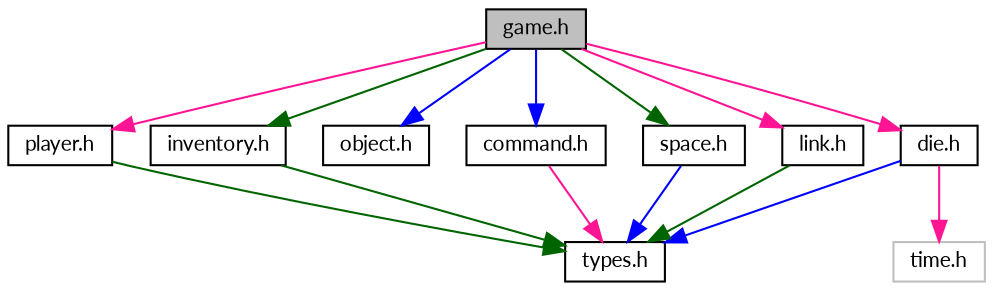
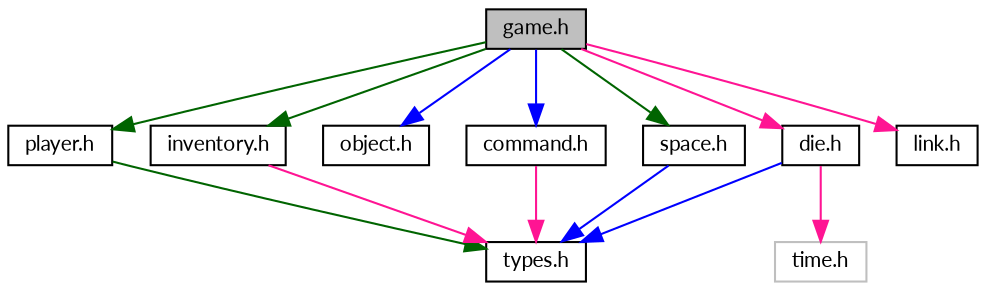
(309, 82) -> (309, 82)
(728, 199) -> none
(413, 202) -> (367, 200)
